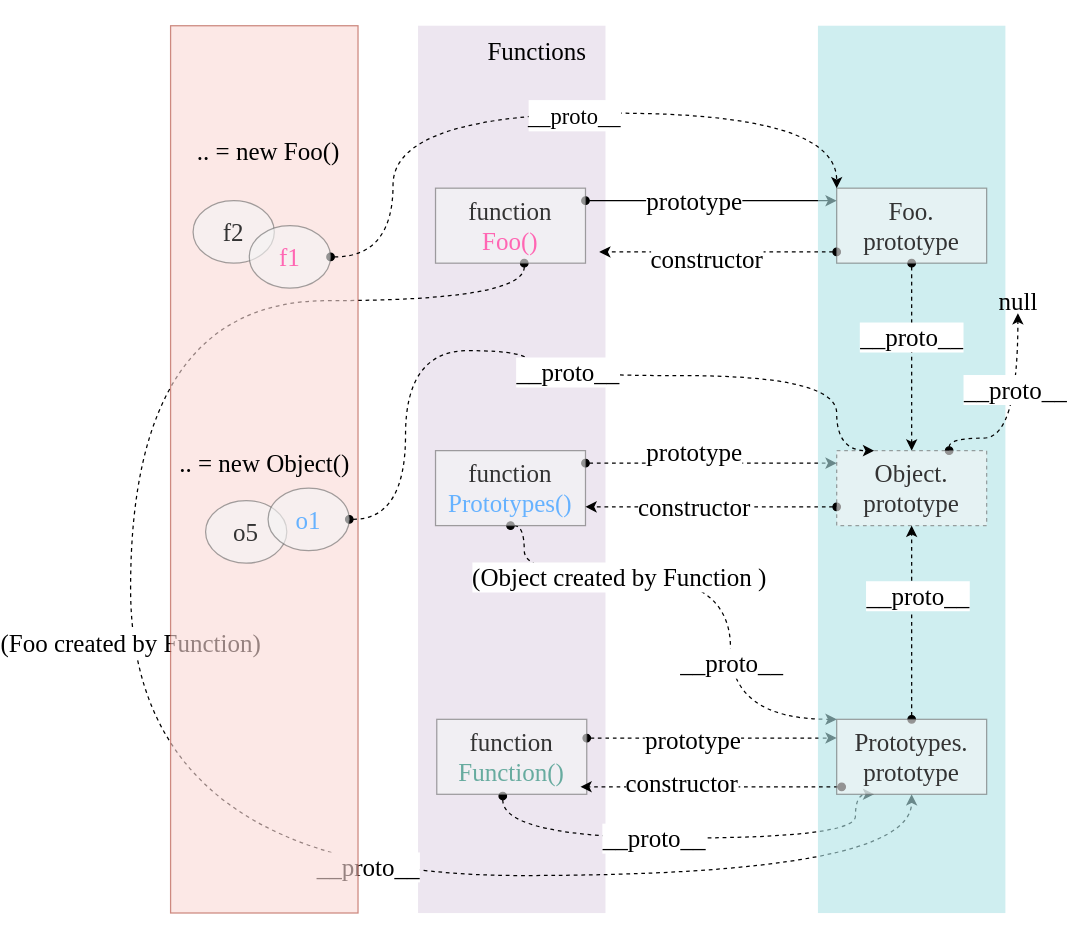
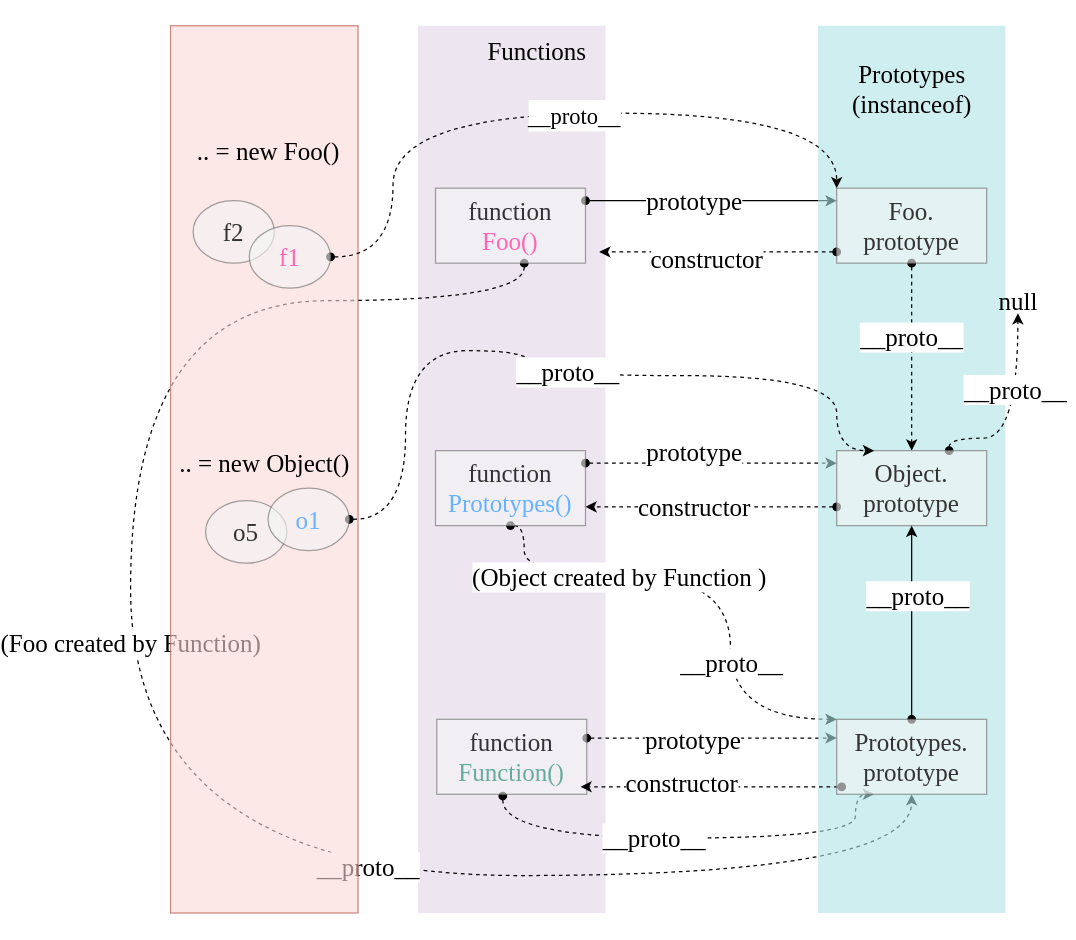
none -> (912, 88)
(912, 488) -> (912, 488)
(912, 661) -> (912, 661)
